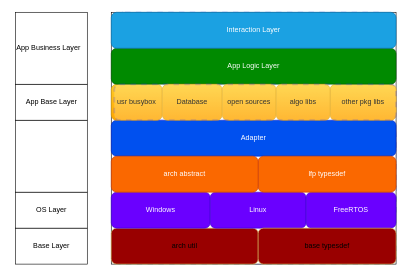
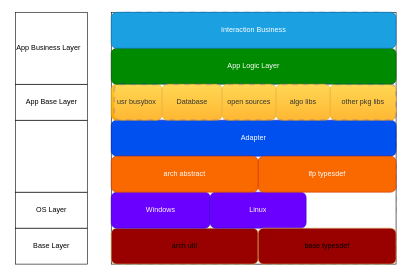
(254, 30) -> (254, 30)
(351, 210) -> none
